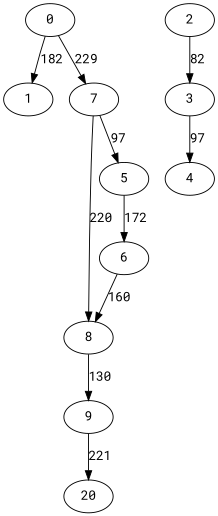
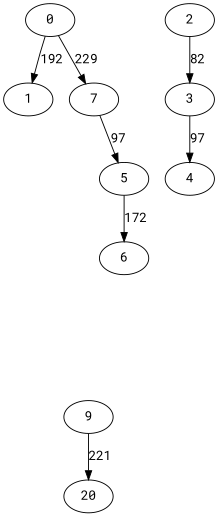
(52, 60) -> (52, 60)
(89, 338) -> none
